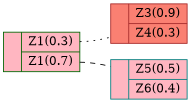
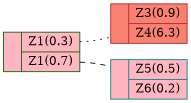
(158, 33) -> (158, 33)
(158, 89) -> (158, 89)
